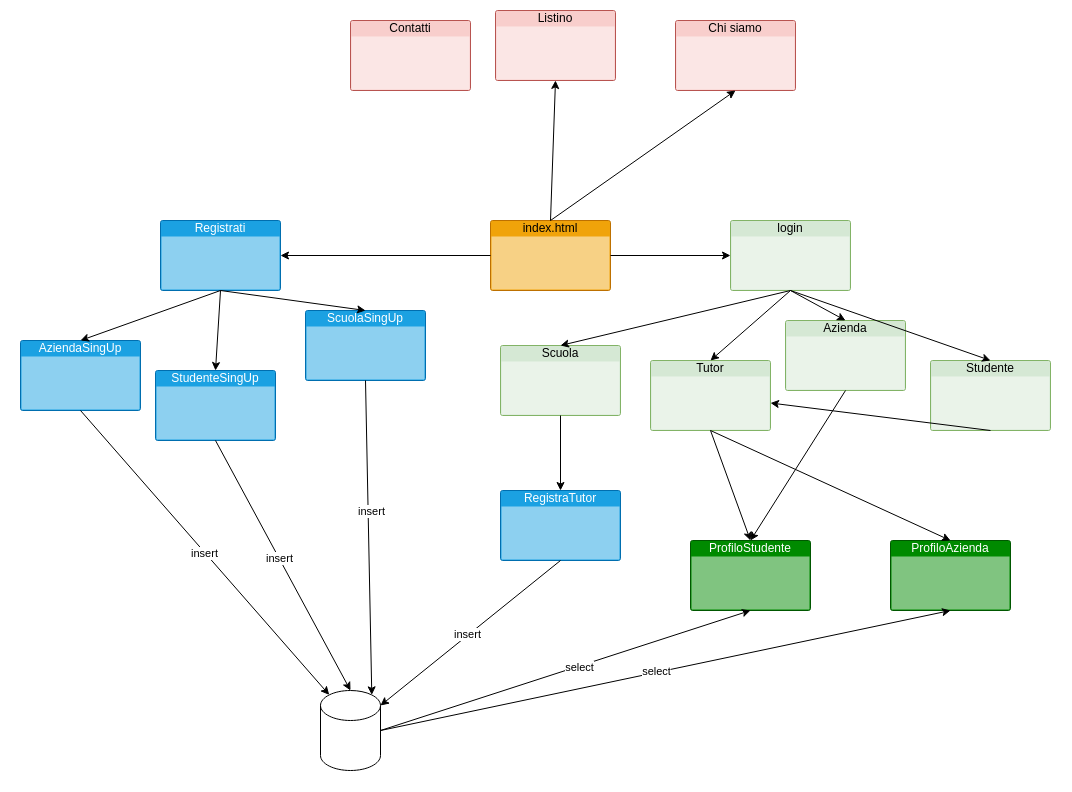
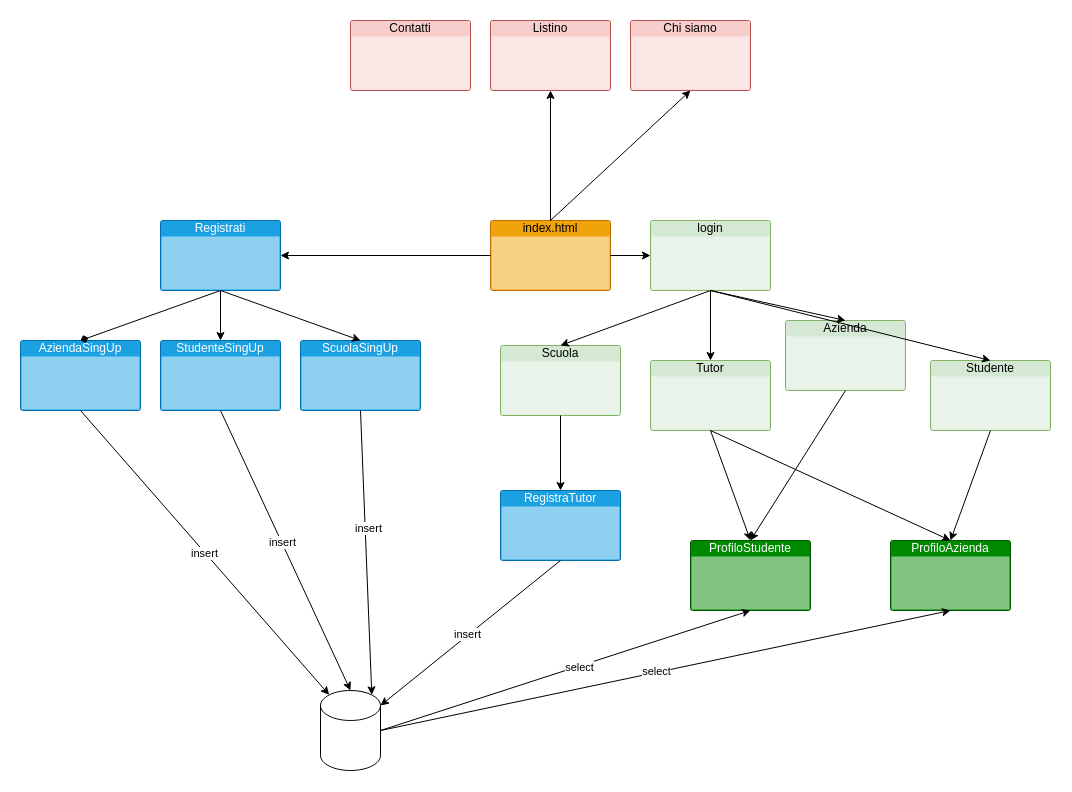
(556, 46) -> (551, 56)
(736, 56) -> (691, 56)
(791, 256) -> (711, 256)
(88, 338) -> (89, 338)
(366, 346) -> (361, 376)
(216, 406) -> (221, 376)
(884, 417) -> (972, 483)
